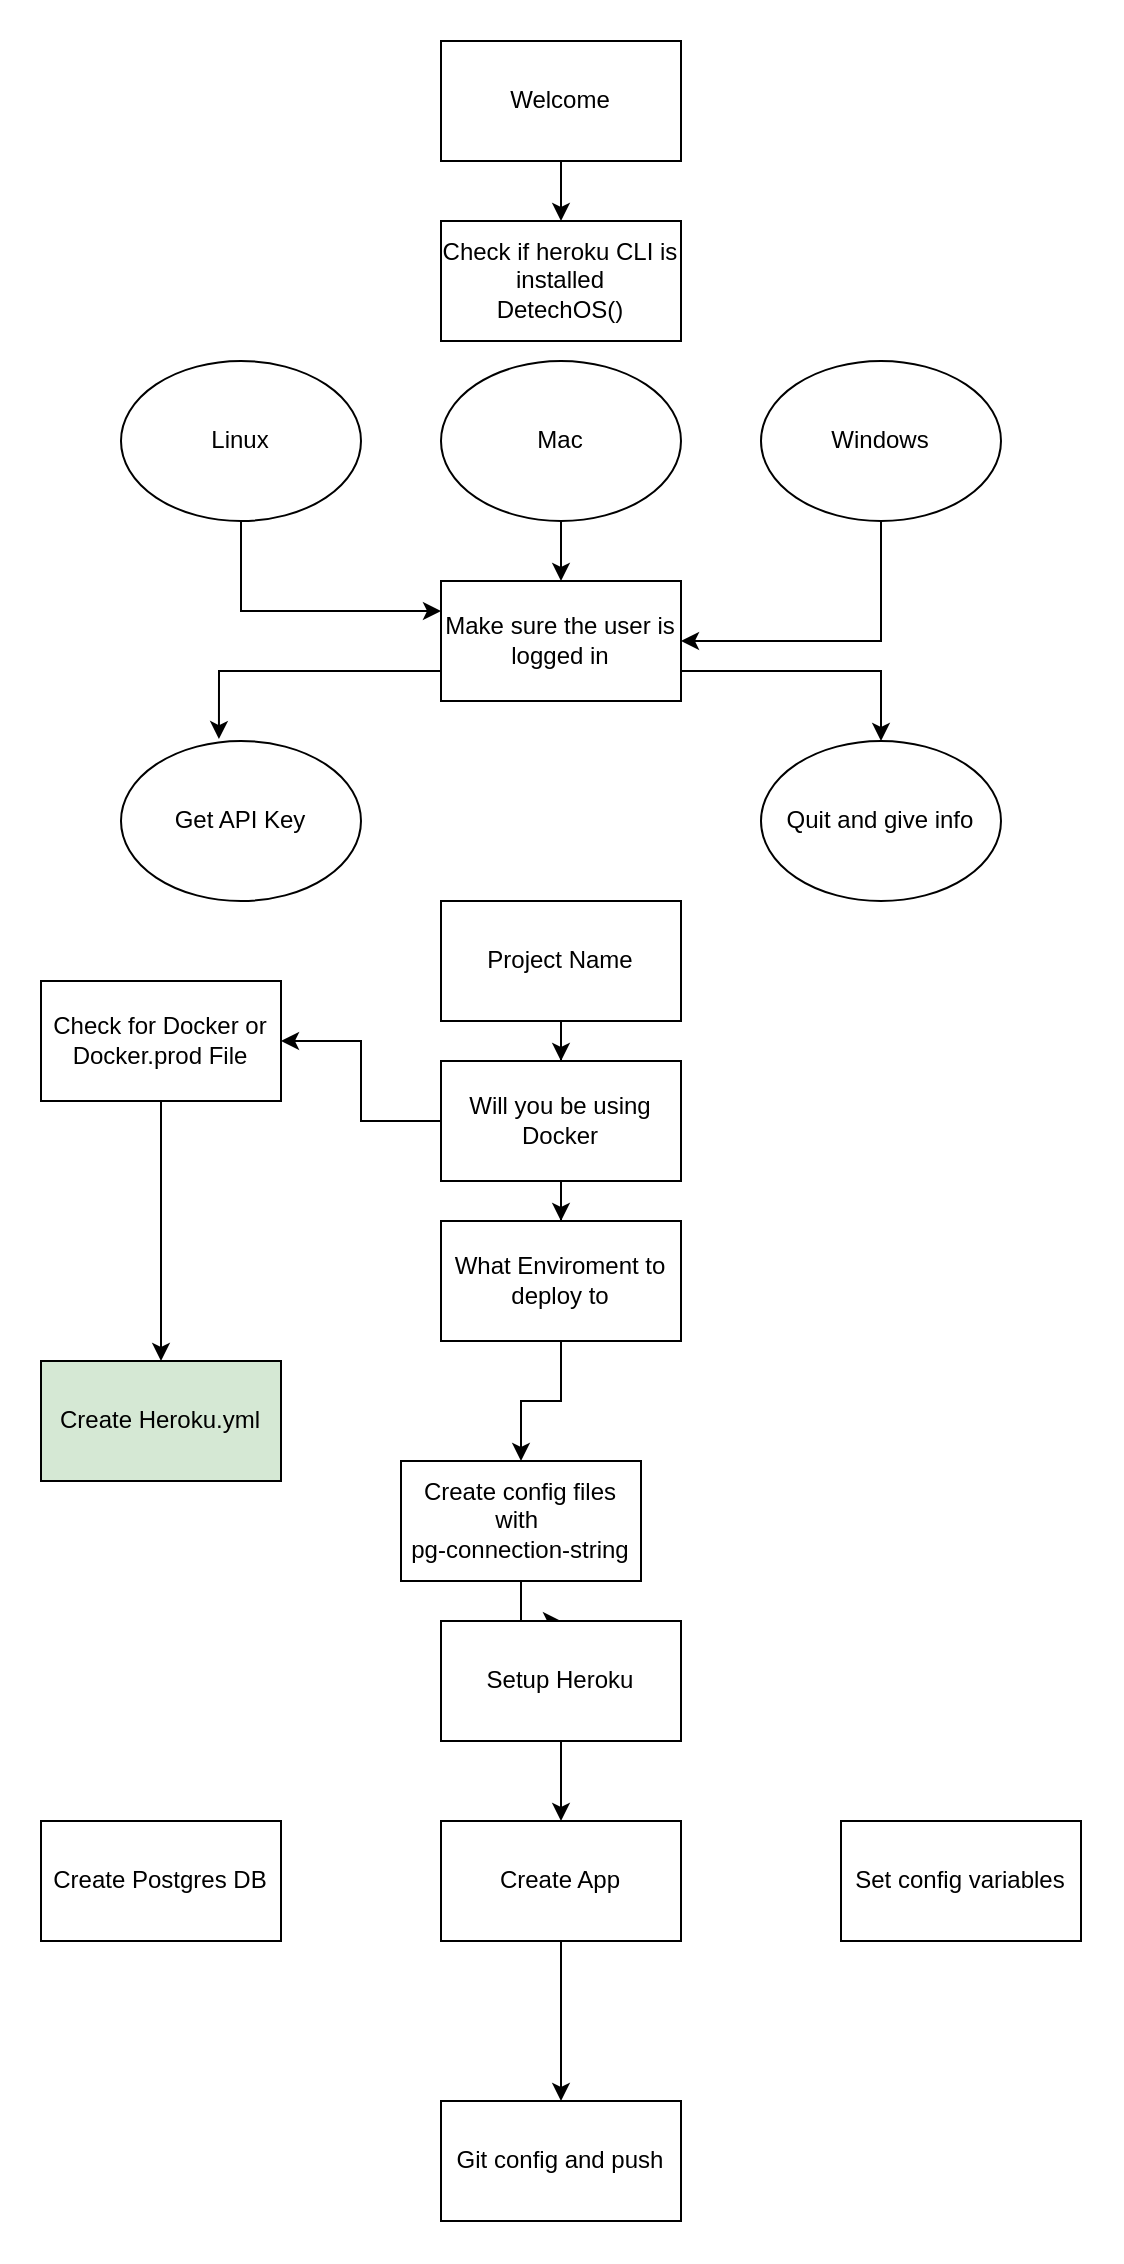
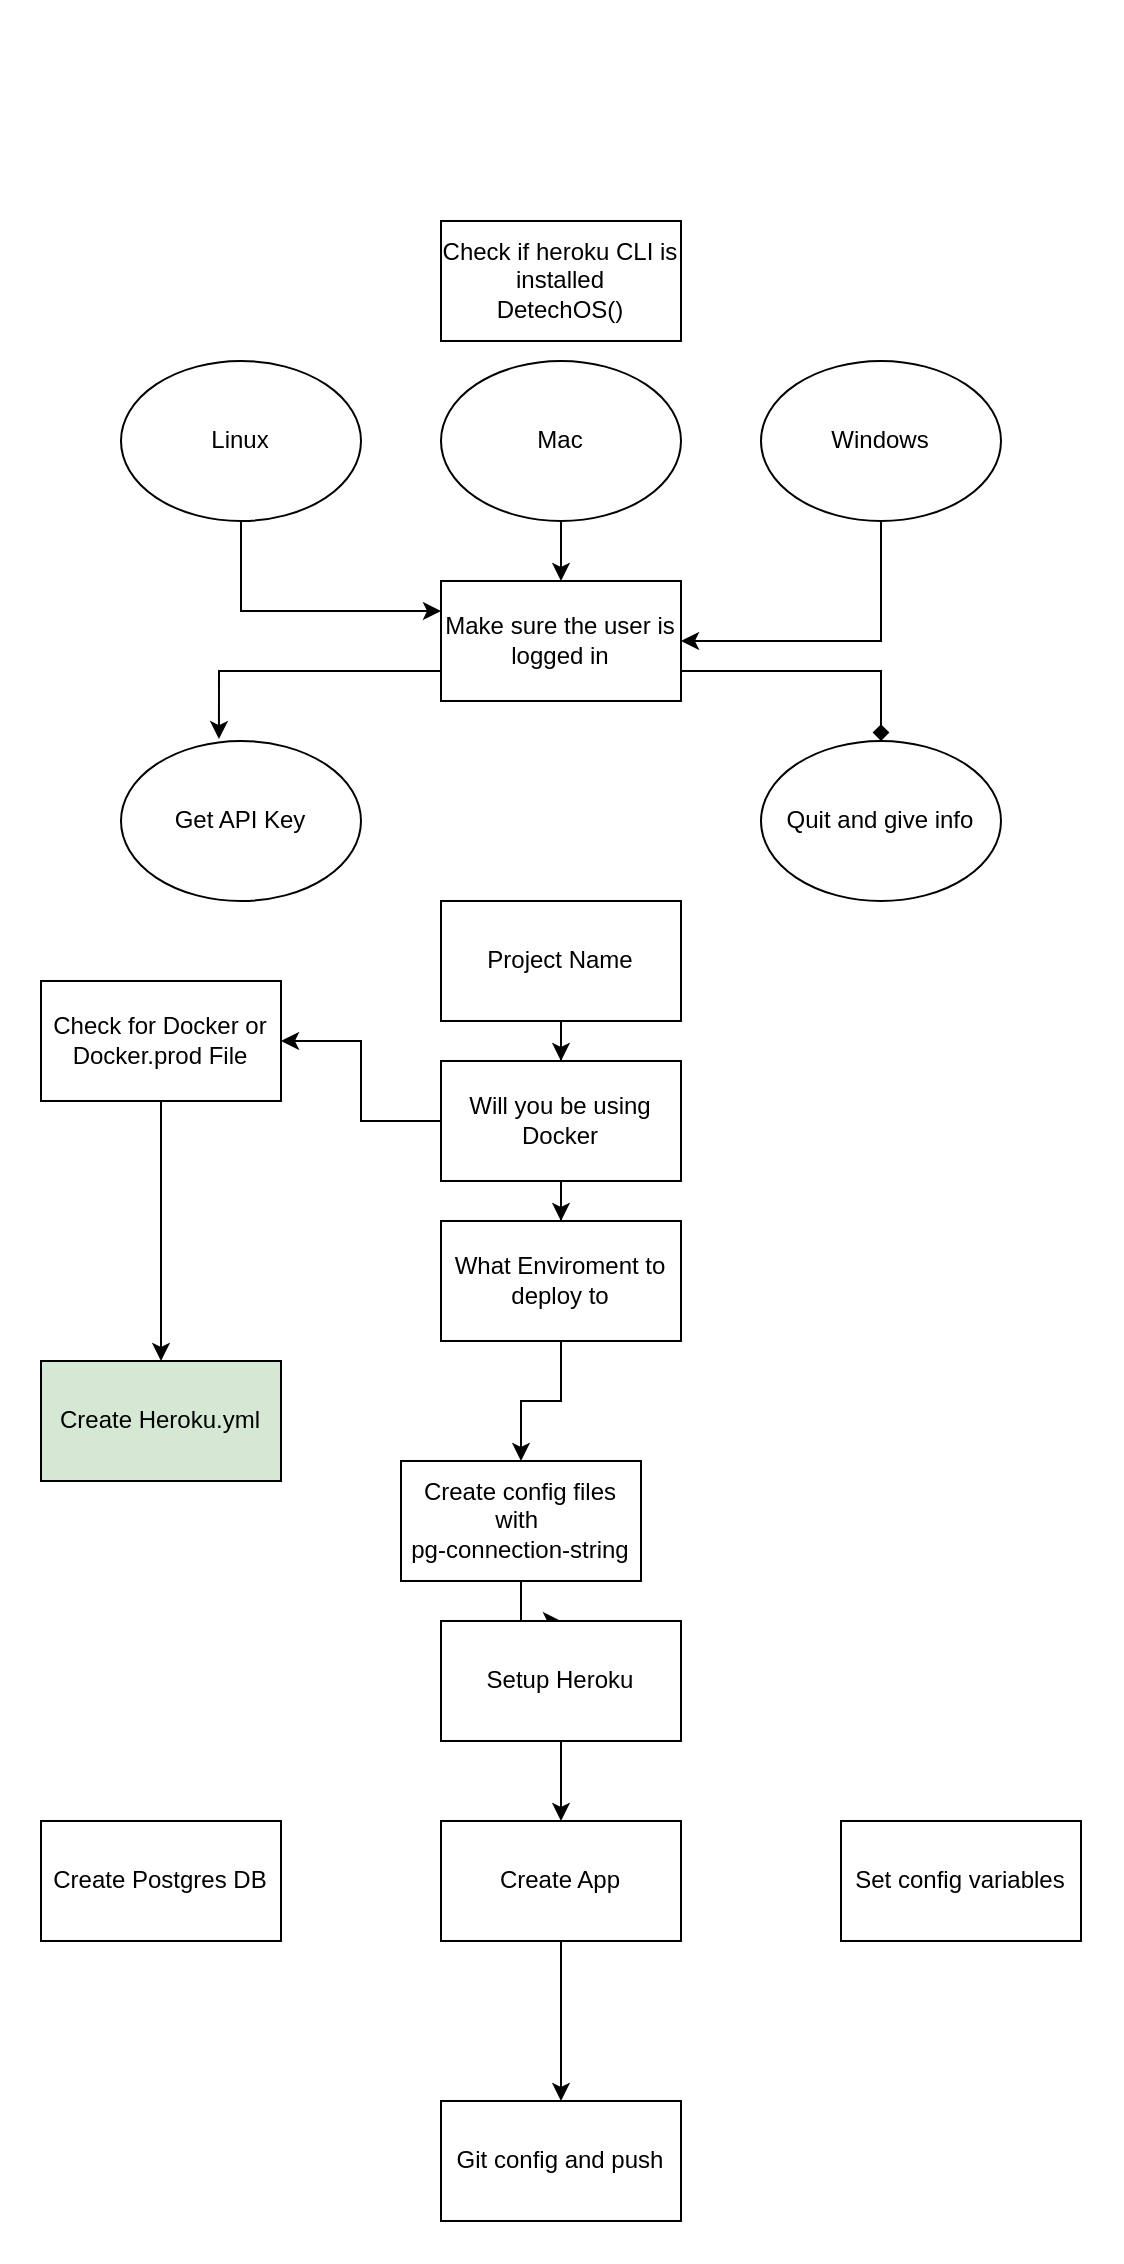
(561, 101) -> none
(561, 184) -> none
(881, 726) -> (881, 725)
